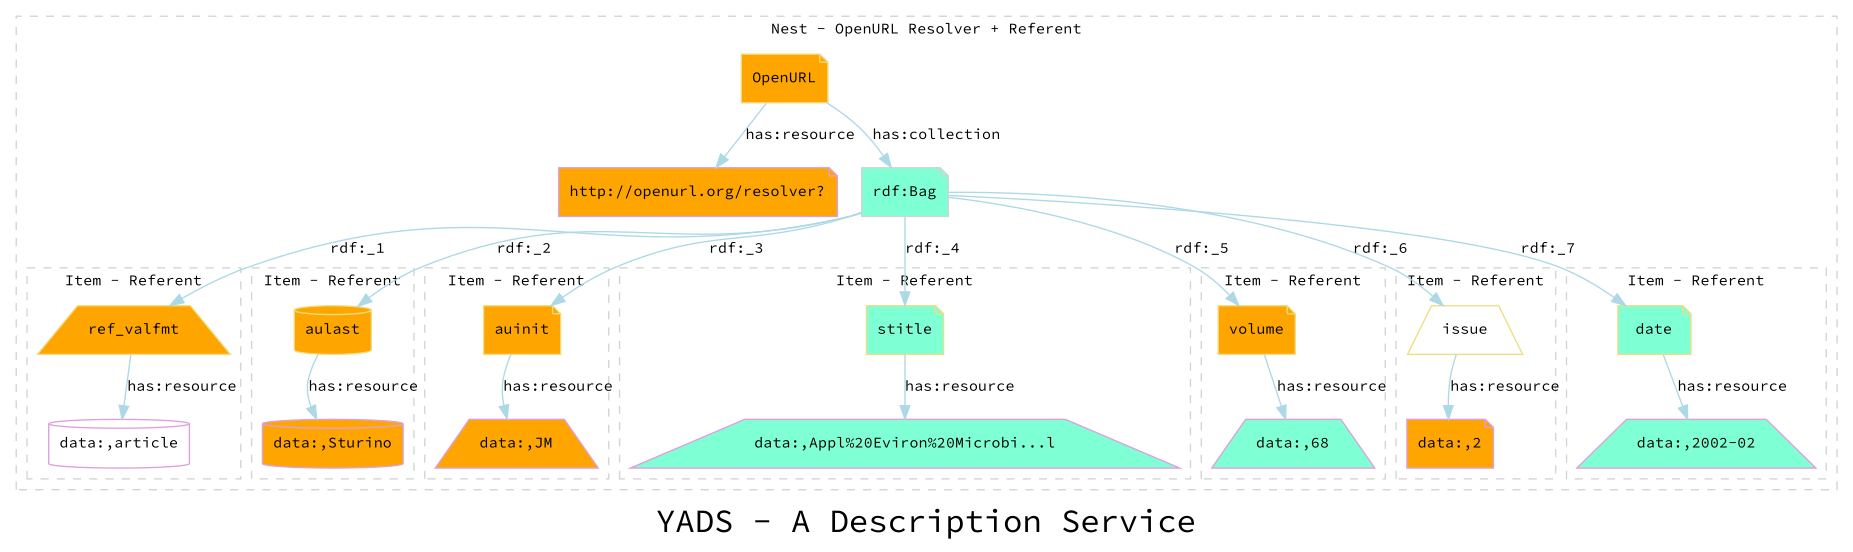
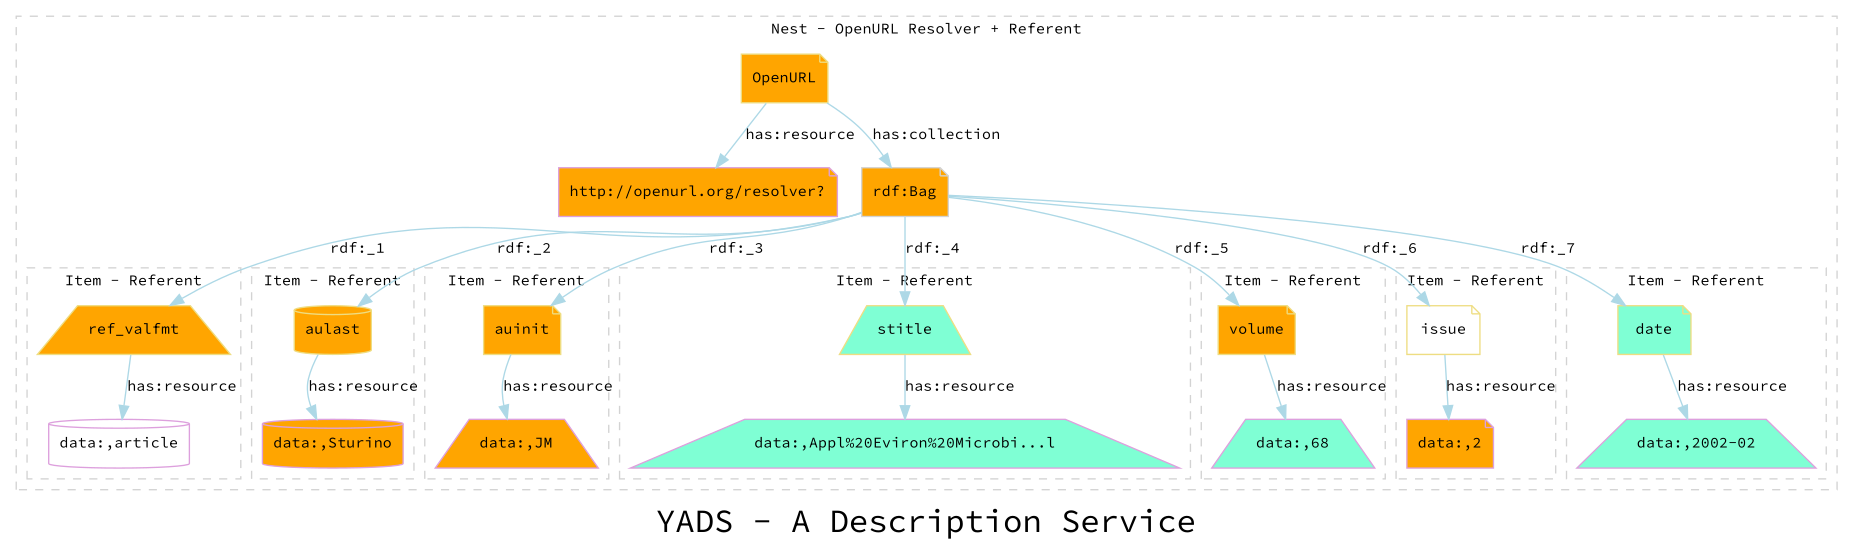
(905, 192) -> (905, 192)
(905, 330) -> (905, 330)
(1465, 330) -> (1443, 330)
